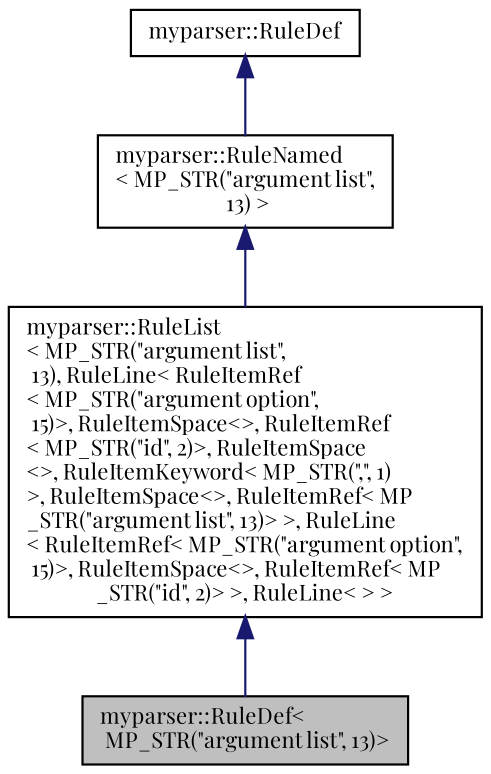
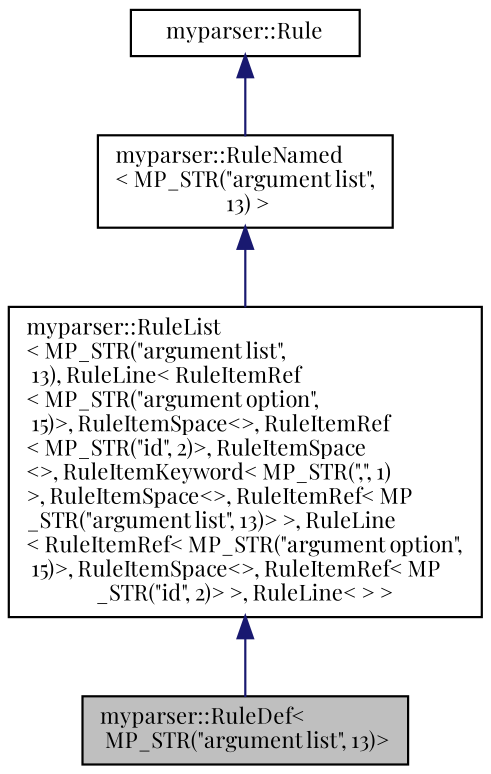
(245, 33) -> (245, 33)
